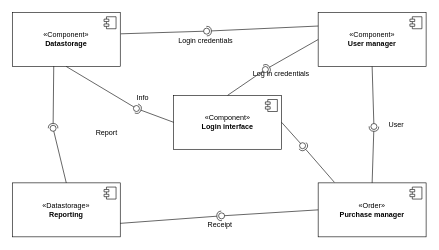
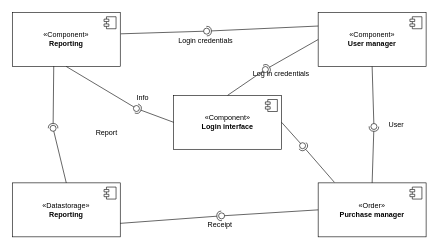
(66, 39) -> (66, 39)
